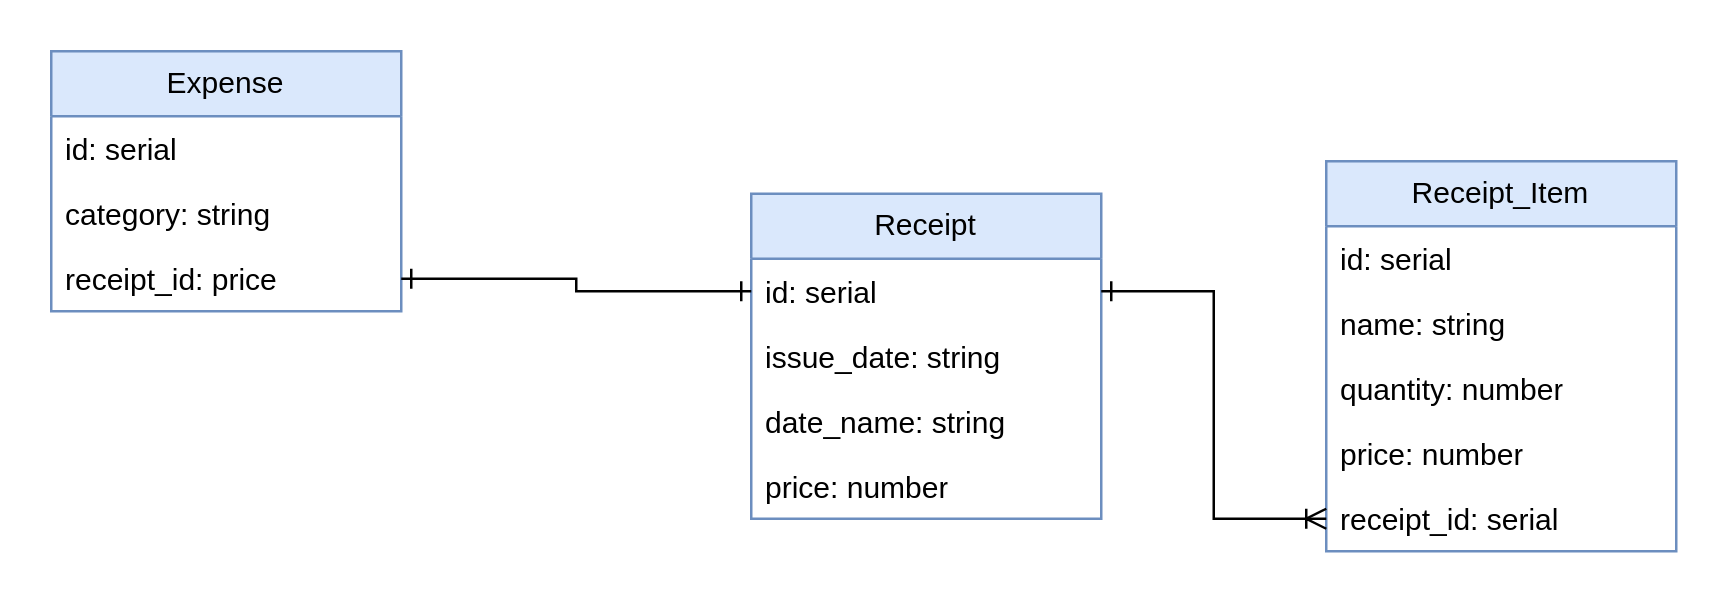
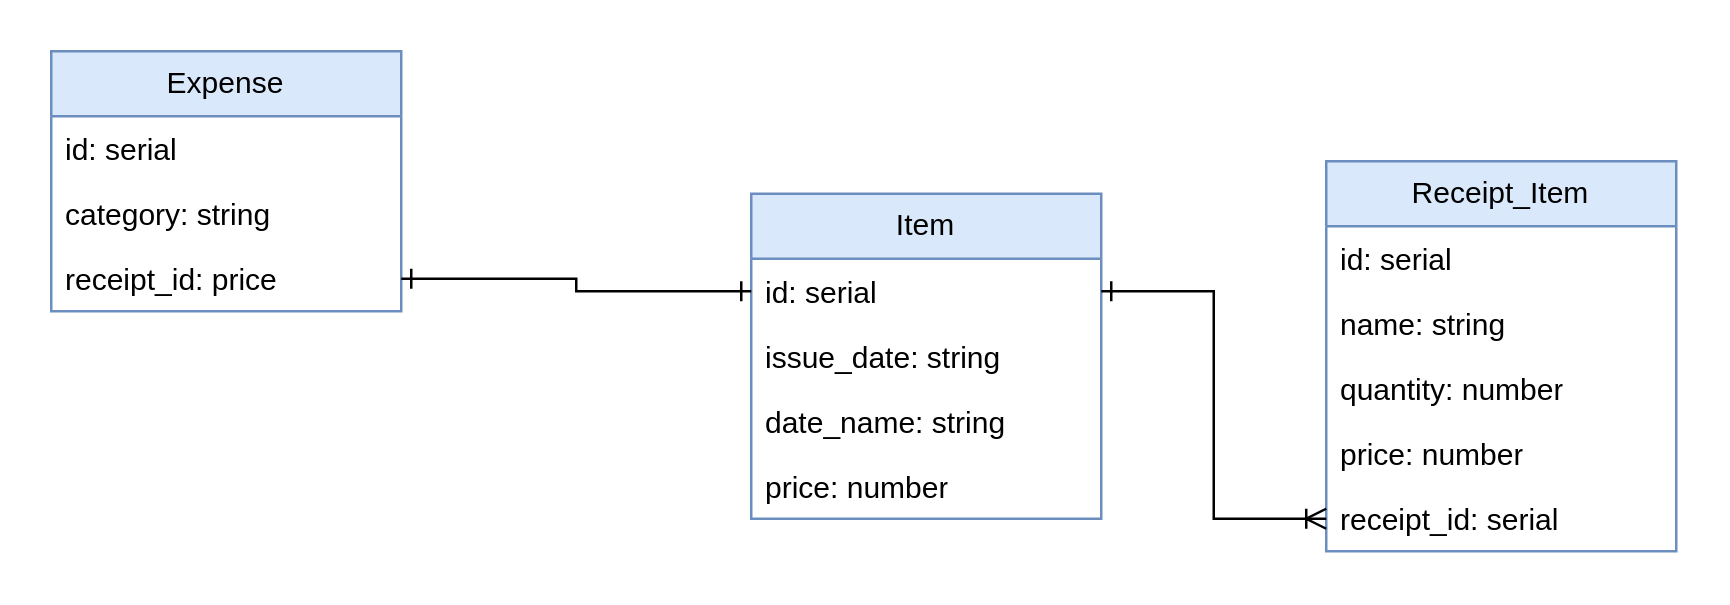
(926, 226) -> (926, 226)
